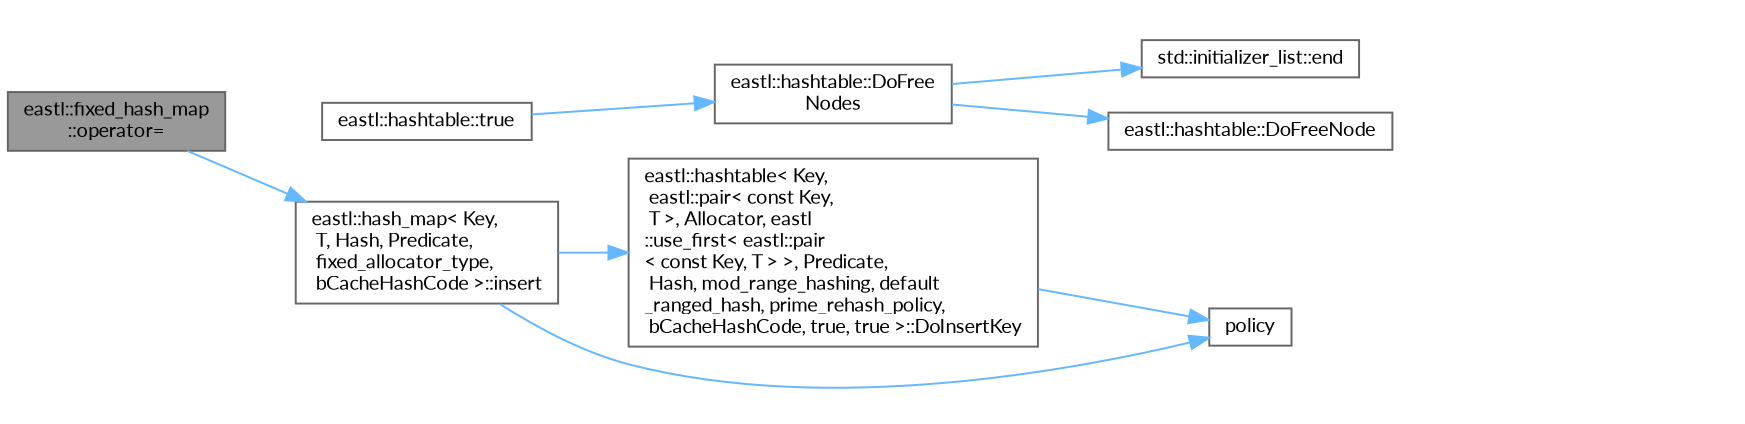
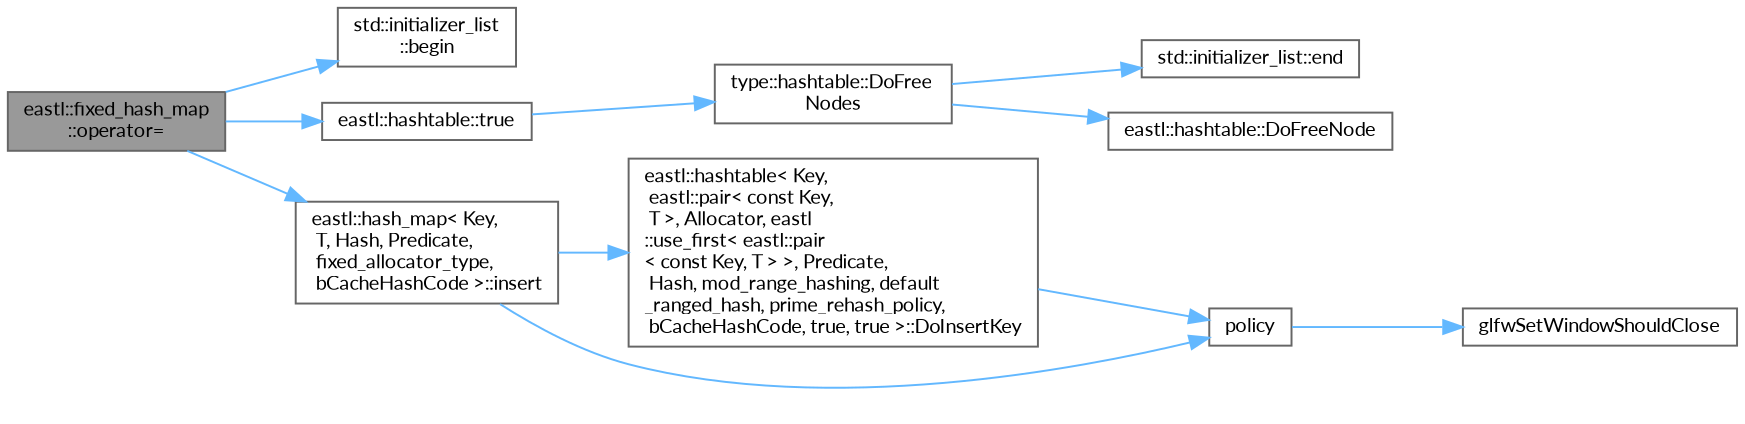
none -> (427, 37)
(833, 94) -> (833, 94)
none -> (264, 121)
none -> (1600, 327)
